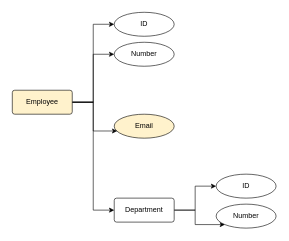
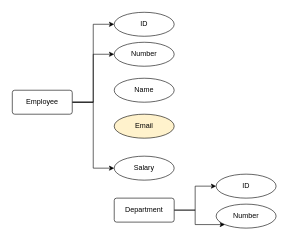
none -> (144, 90)
(42, 102) -> (42, 102)
(111, 131) -> none
none -> (108, 168)
none -> (144, 168)
(93, 209) -> none
